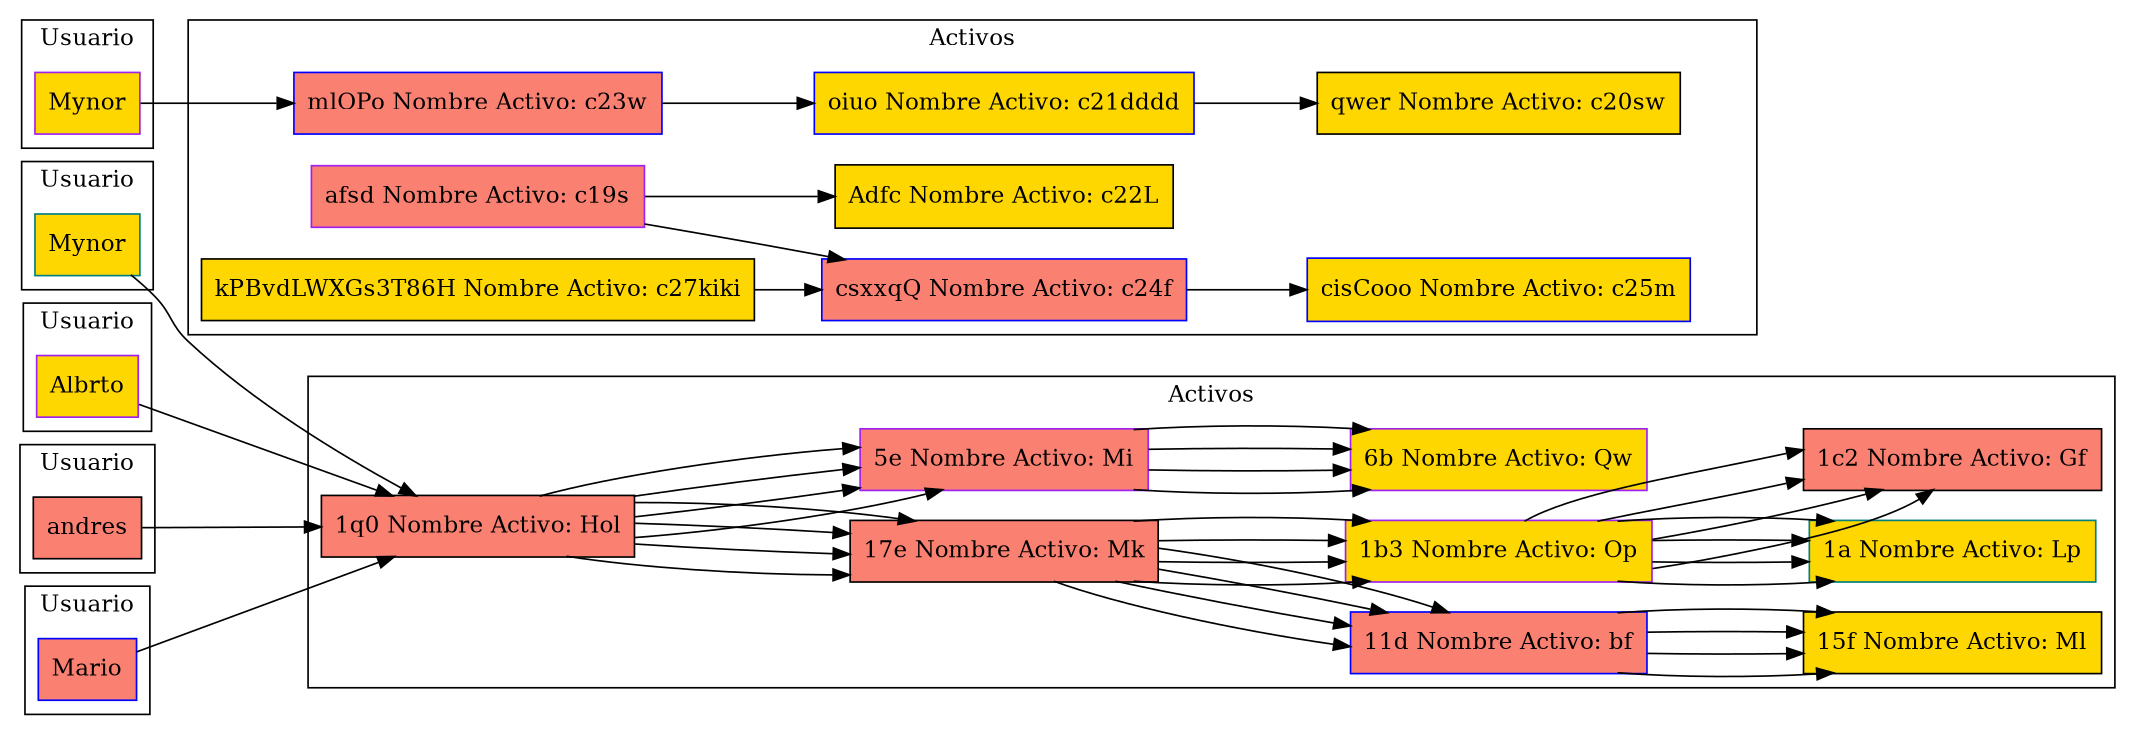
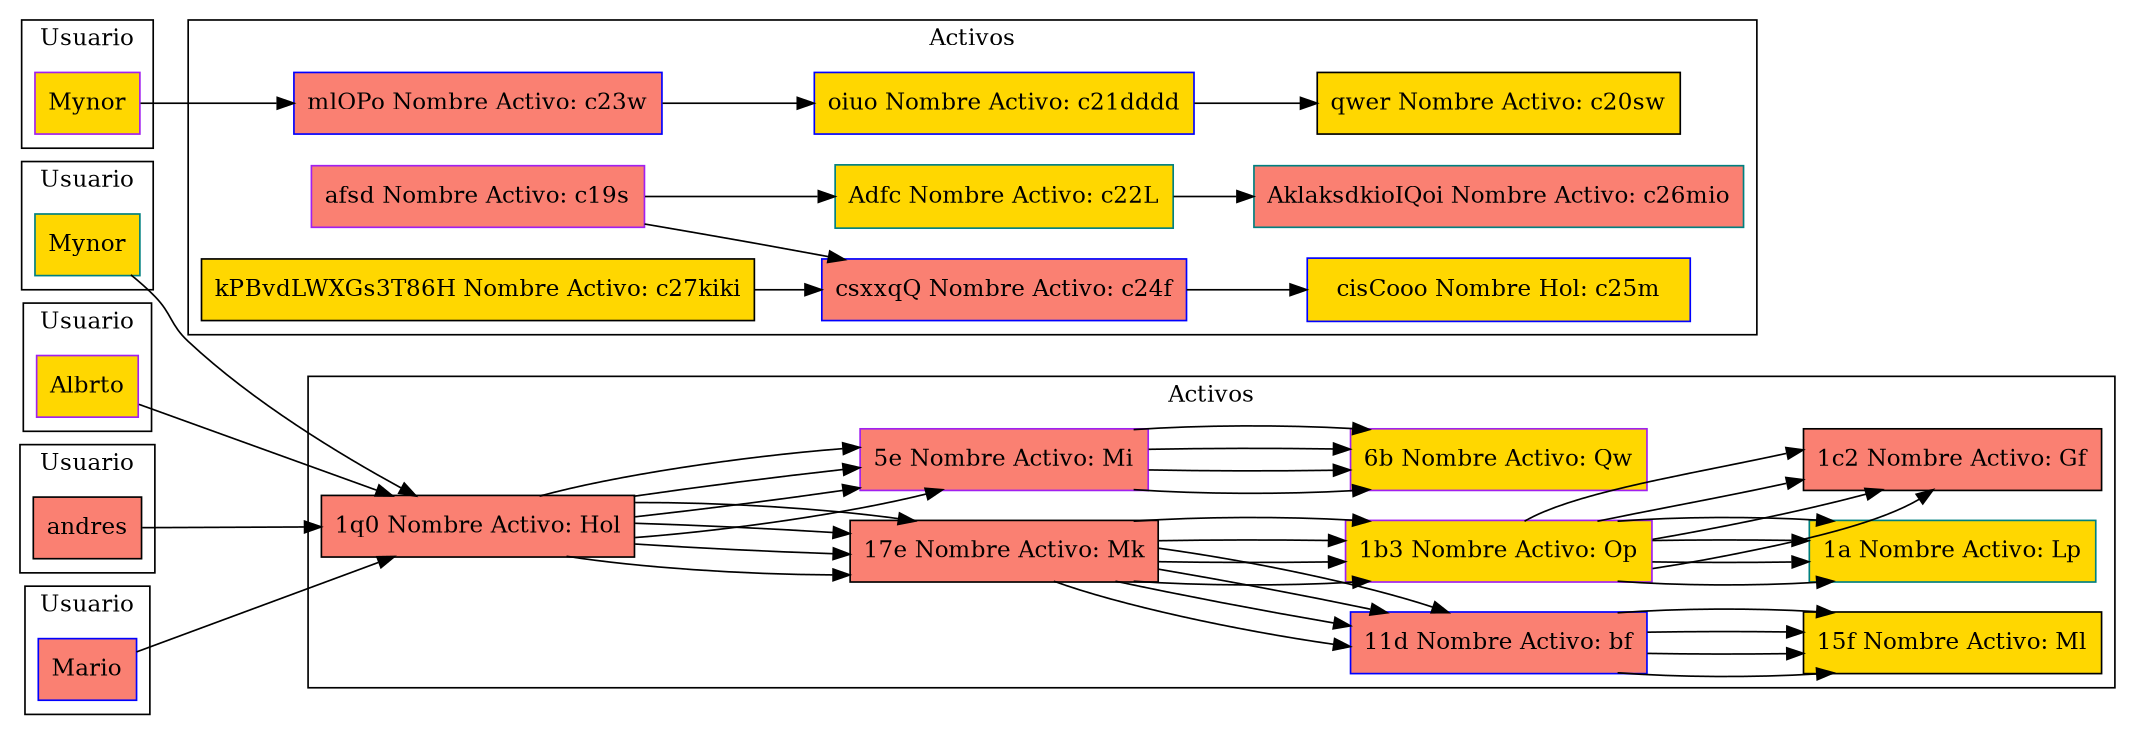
(1004, 197) -> (1004, 197)
none -> (1499, 197)
(1499, 290) -> (1499, 290)
